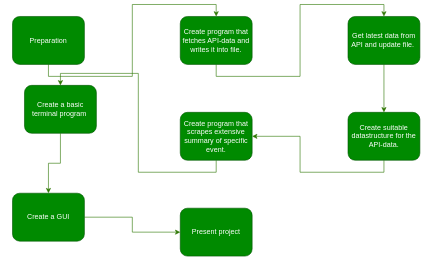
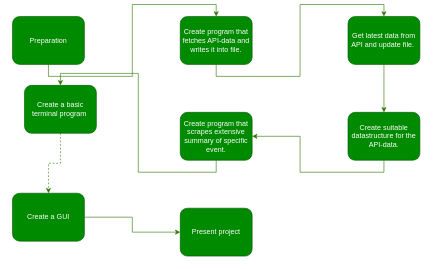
(56, 164) -> (56, 164)
